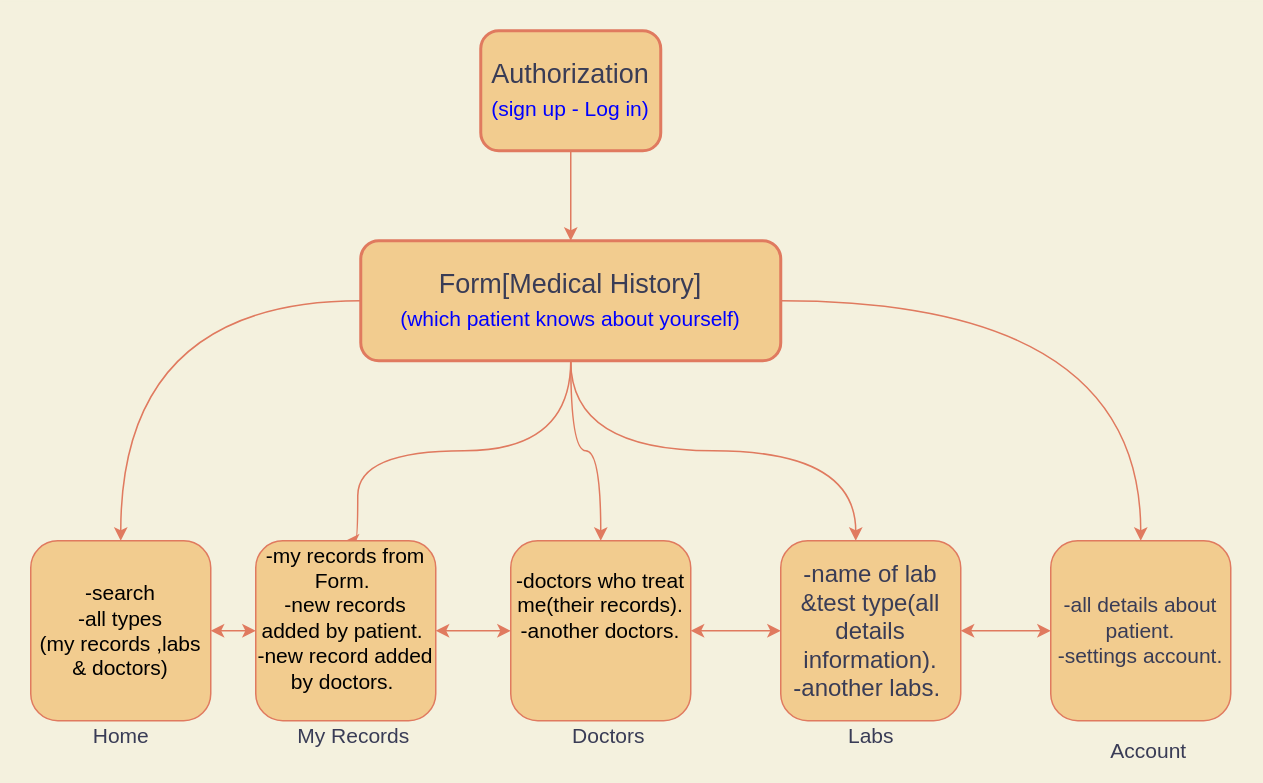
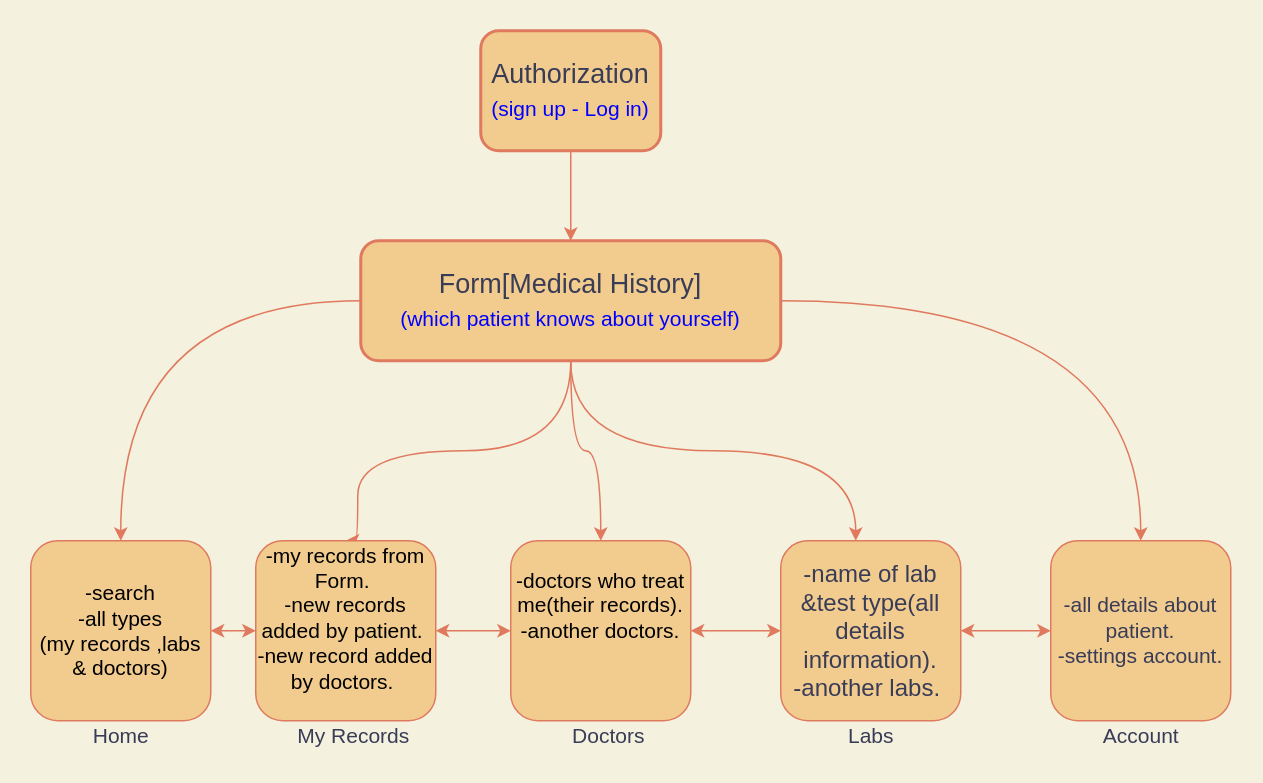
(1148, 751) -> (1141, 736)
